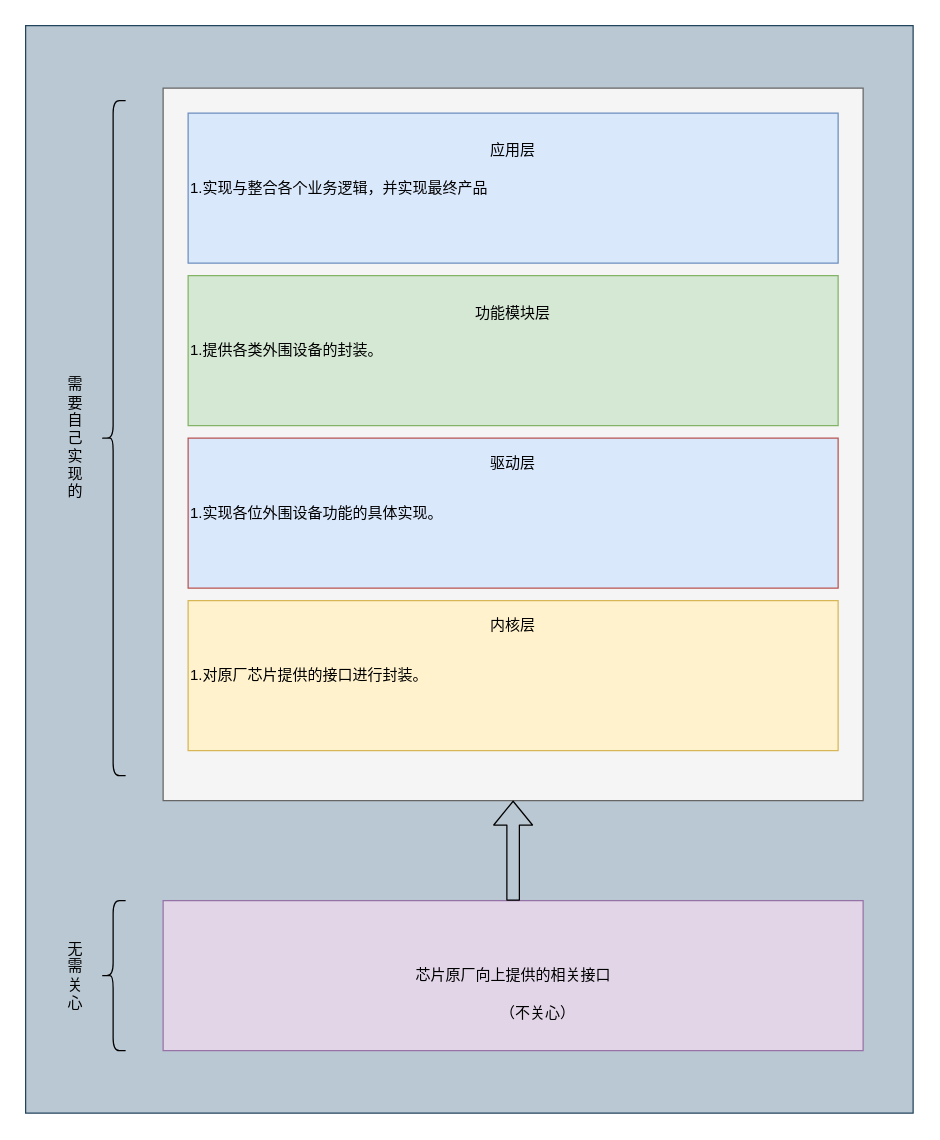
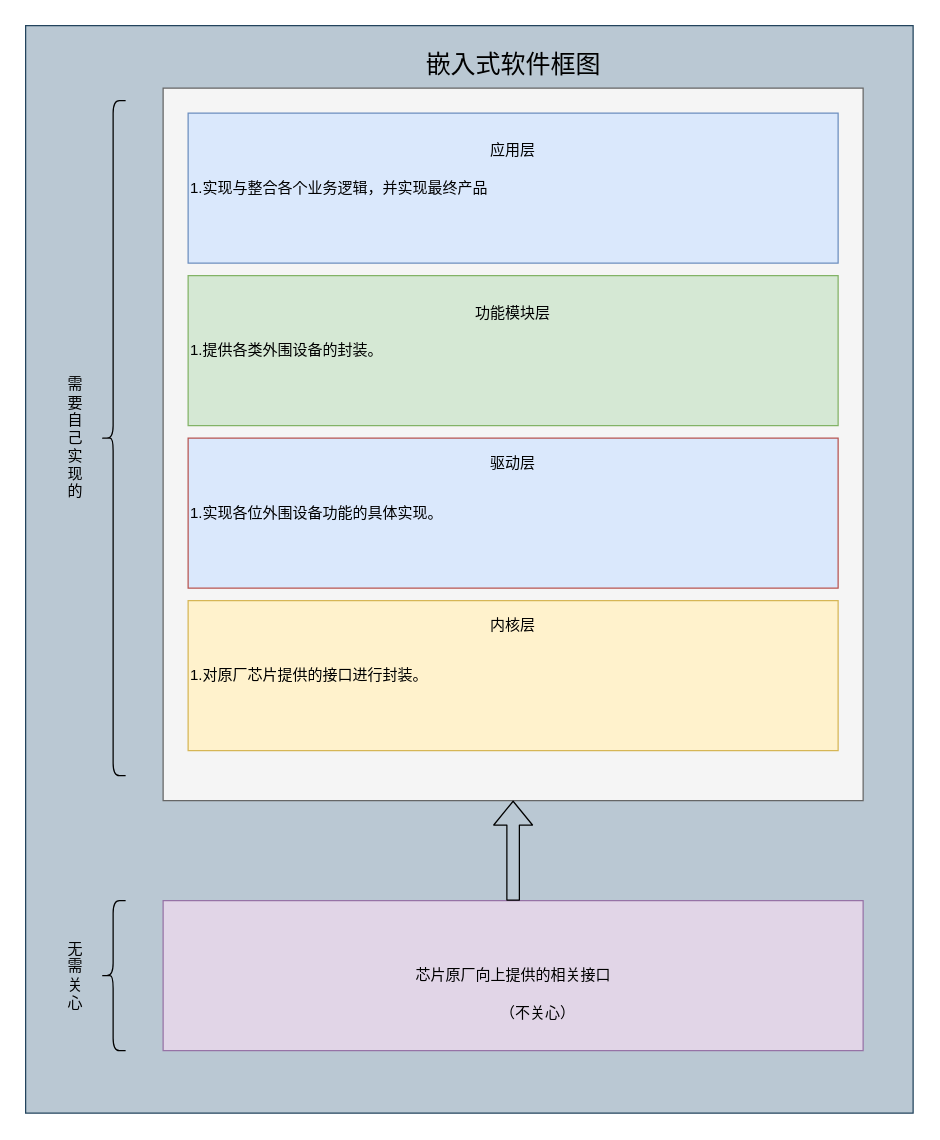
none -> (513, 63)
